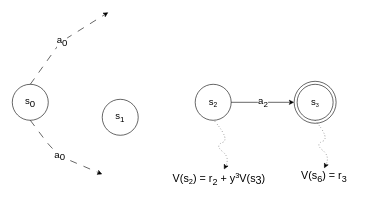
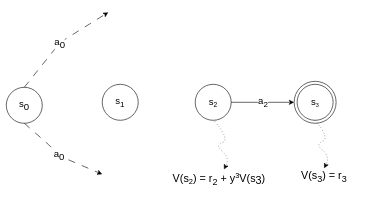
(30, 102) -> (24, 105)
(120, 117) -> (120, 102)
(324, 177) -> (324, 177)
